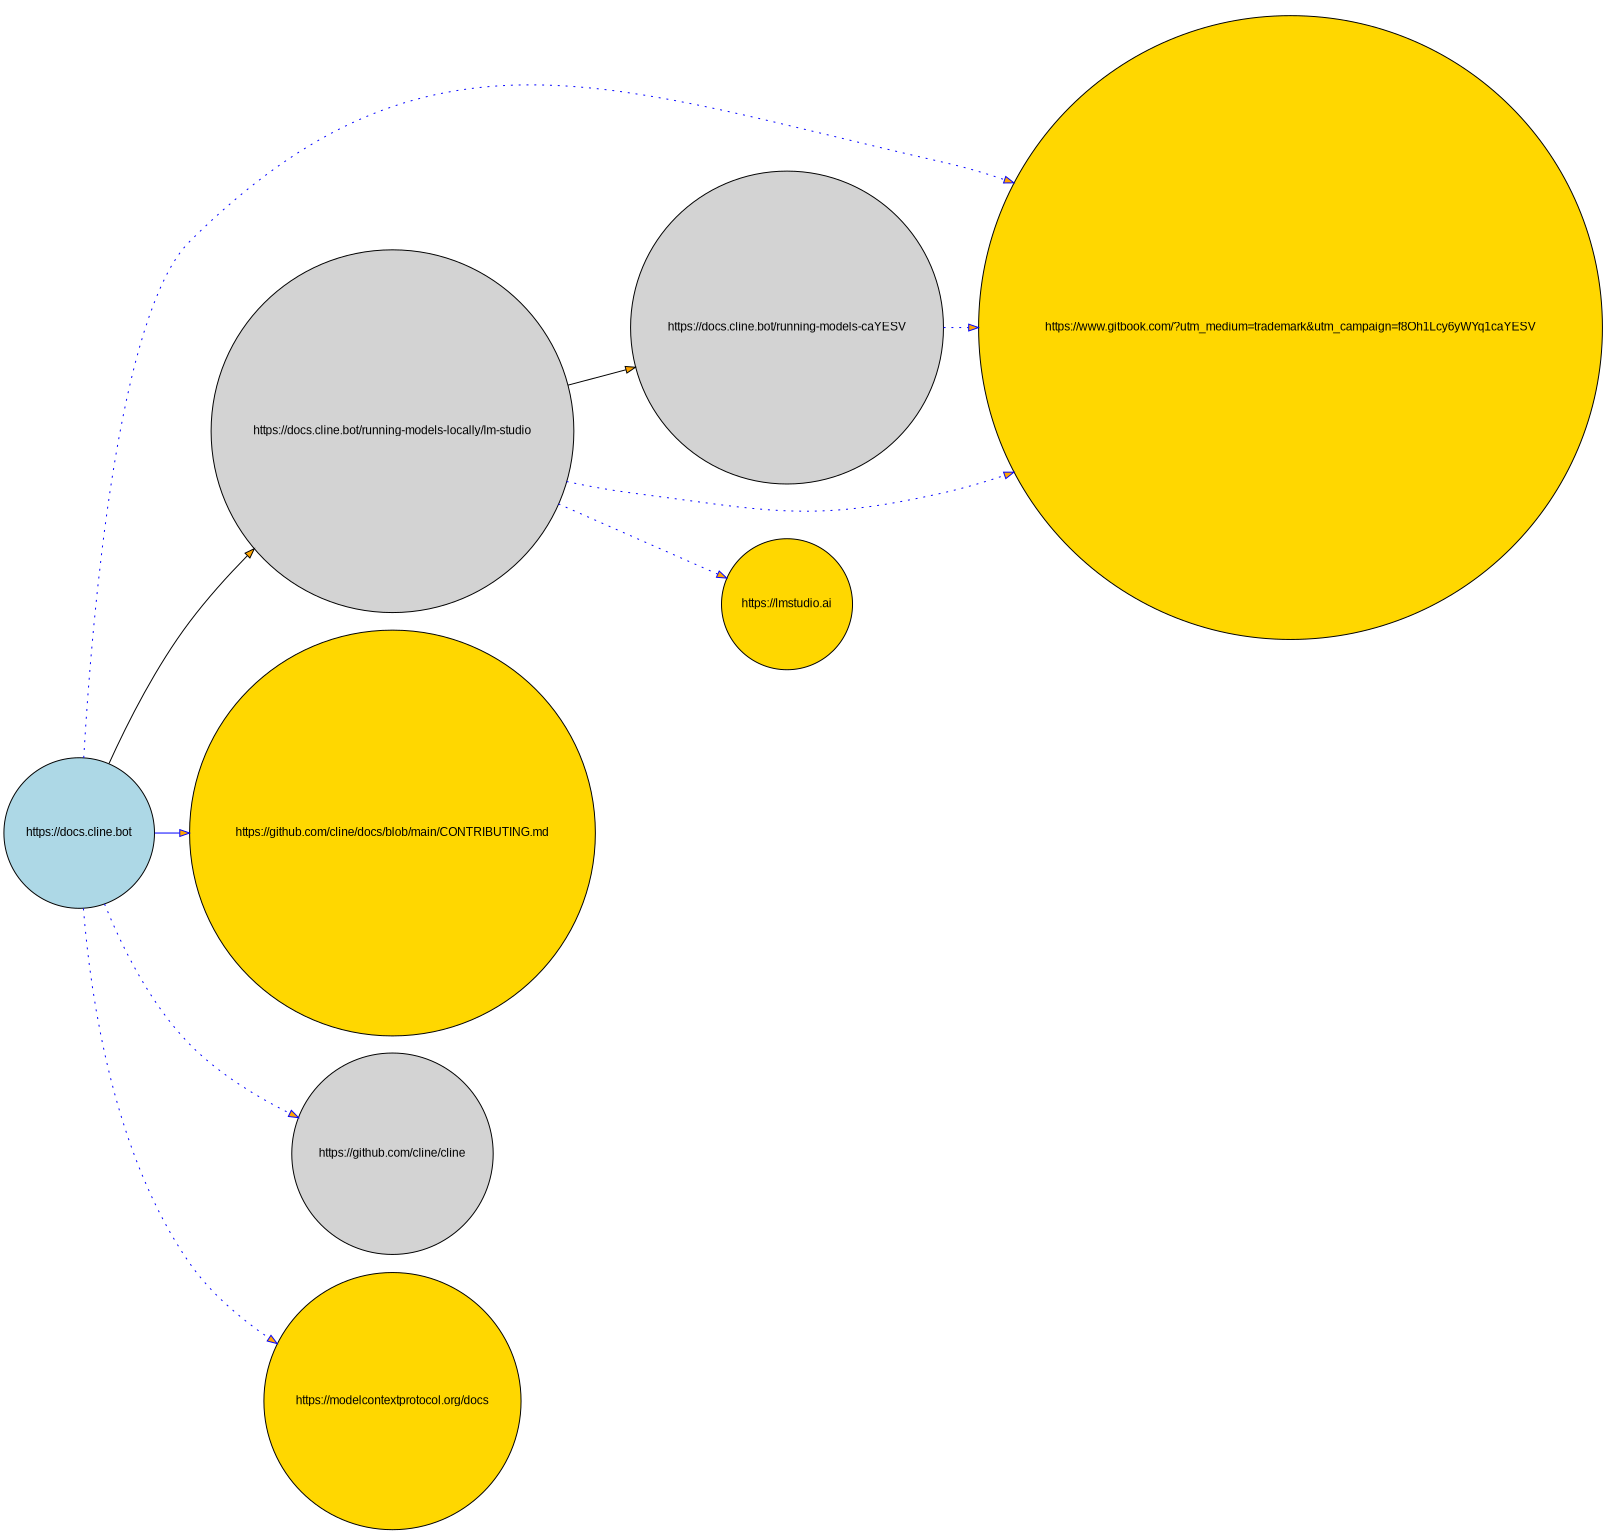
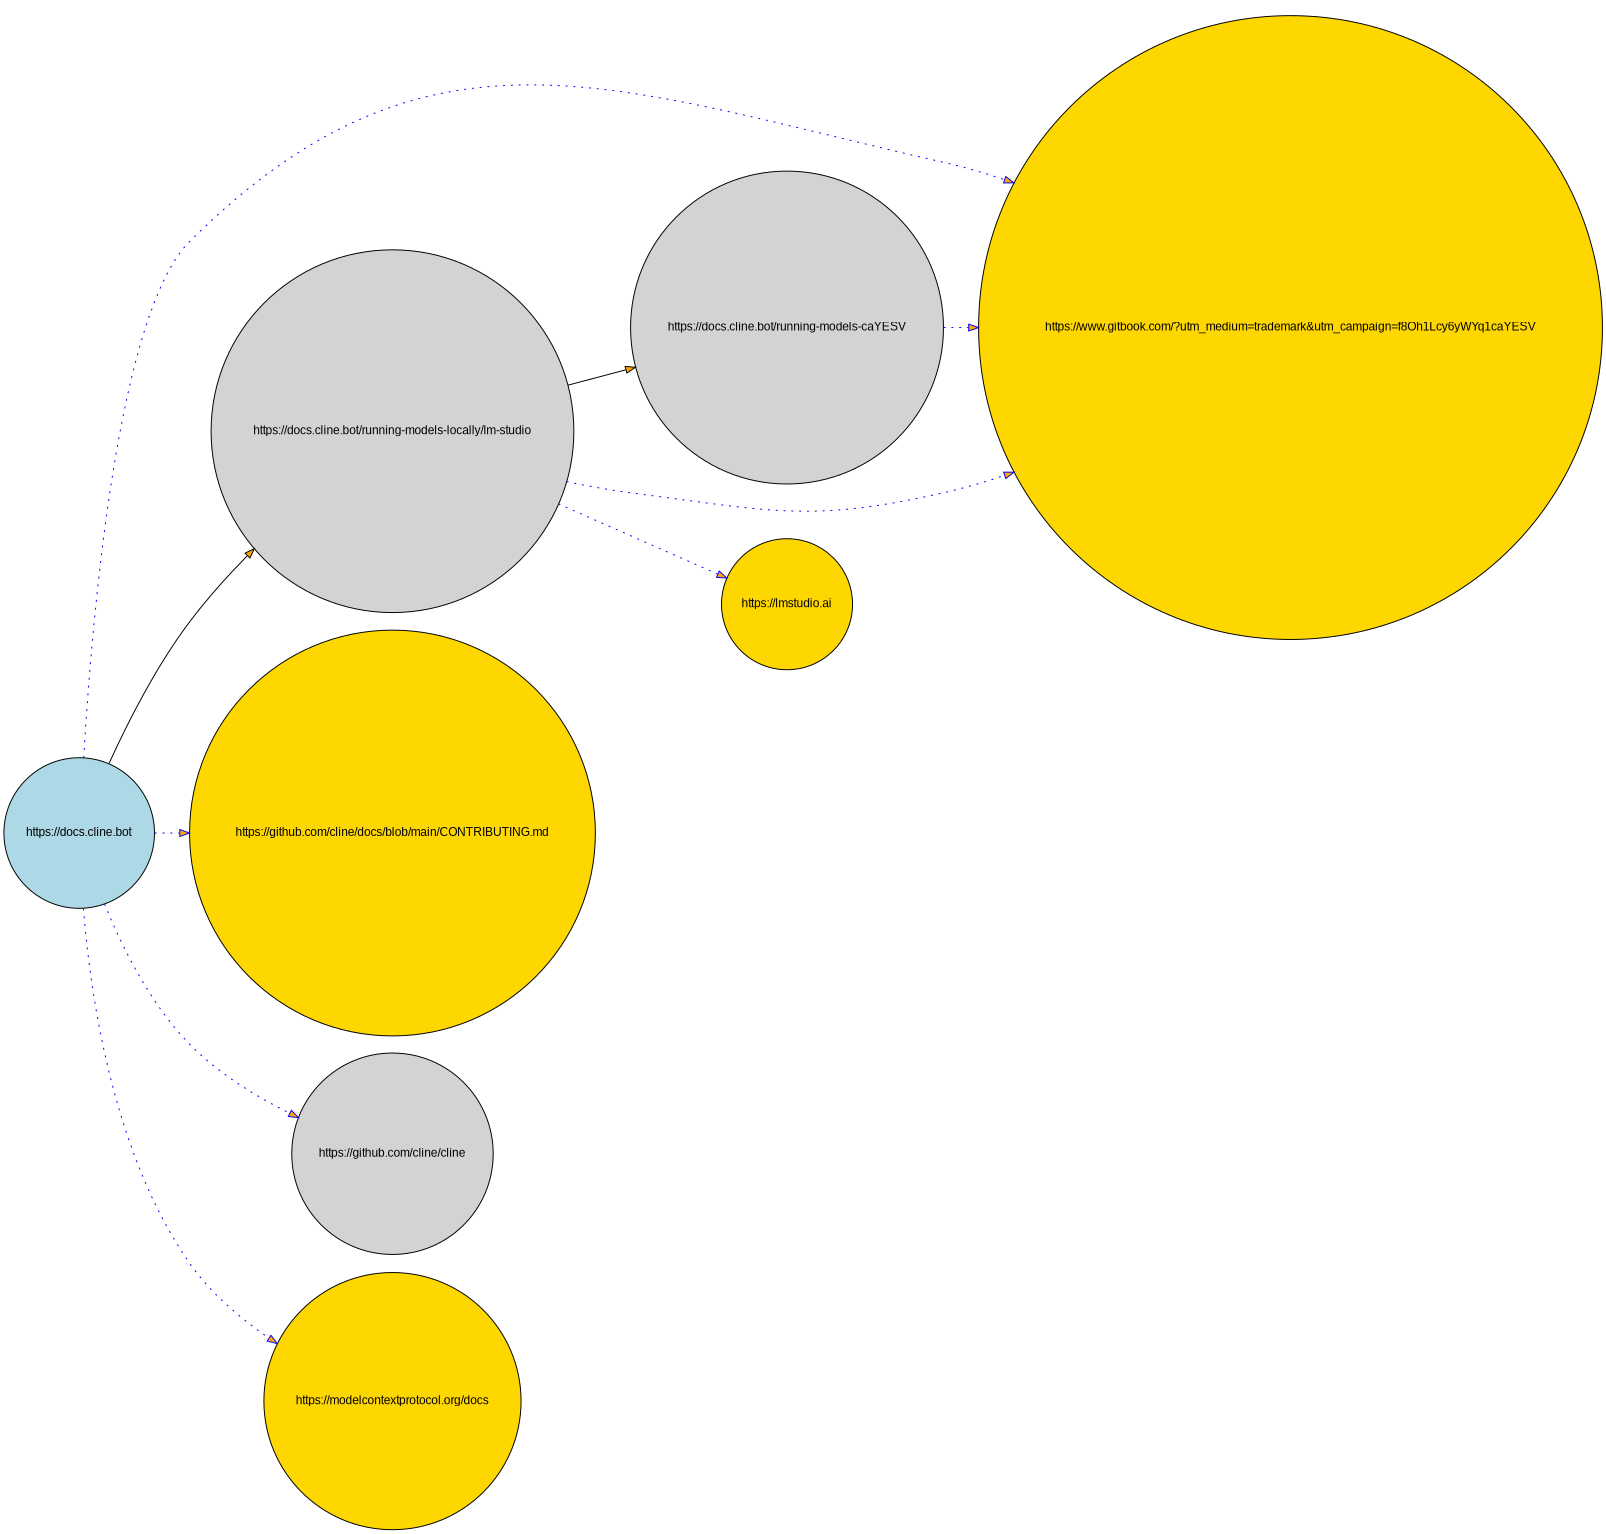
(167, 833) -> (167, 833)
